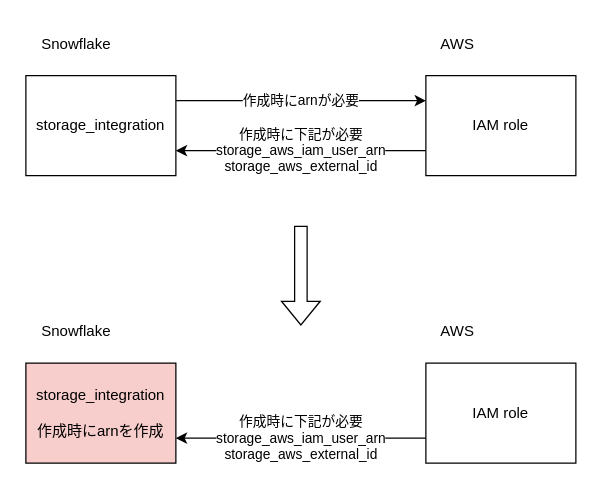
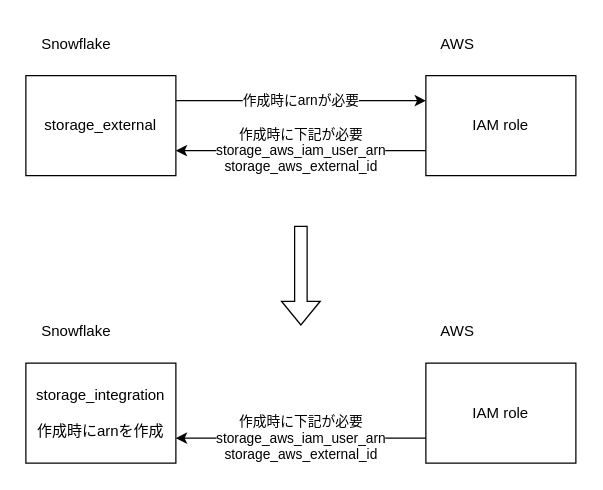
(101, 126) -> (101, 126)
(101, 413) -> (101, 413)
